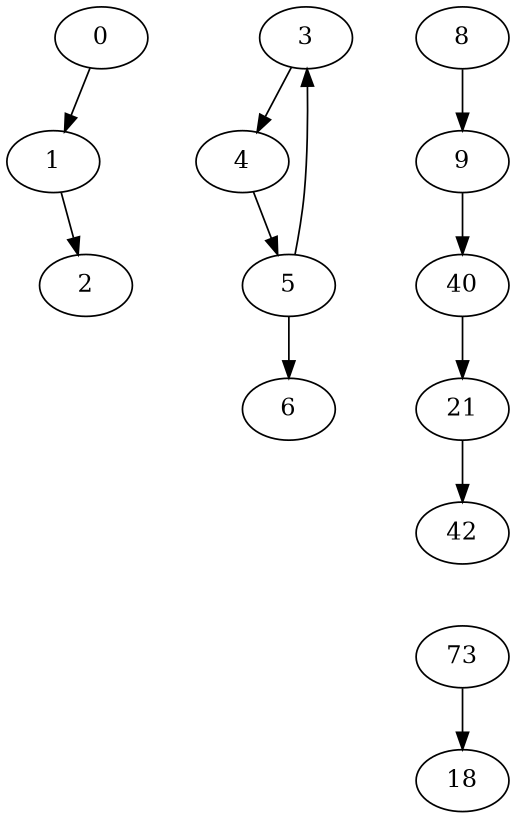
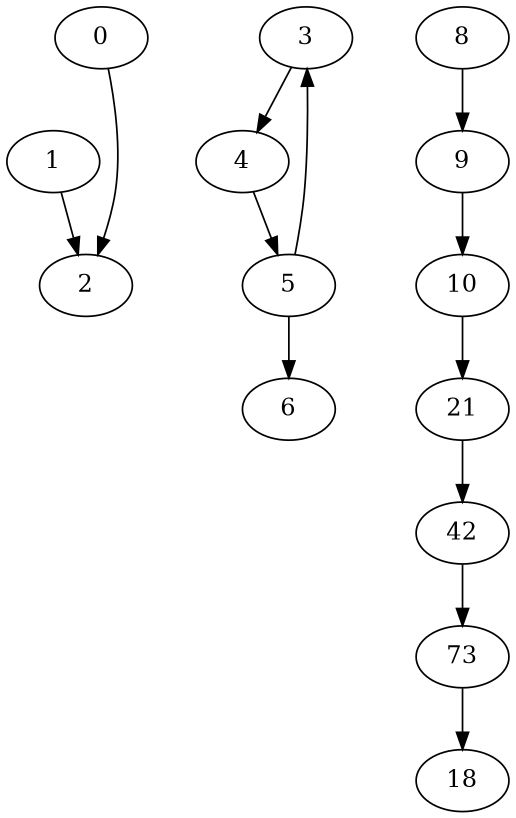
(81, 92) -> (118, 154)
(463, 285) -> (463, 285)
none -> (463, 586)
